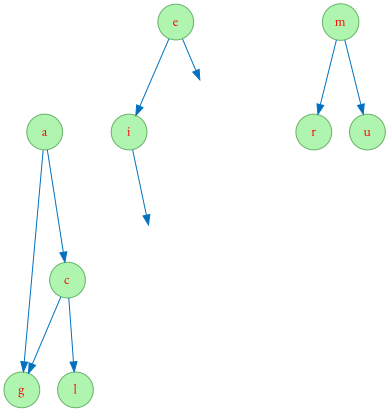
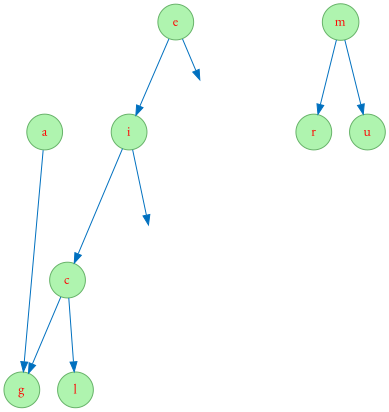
(55, 201) -> (100, 201)
